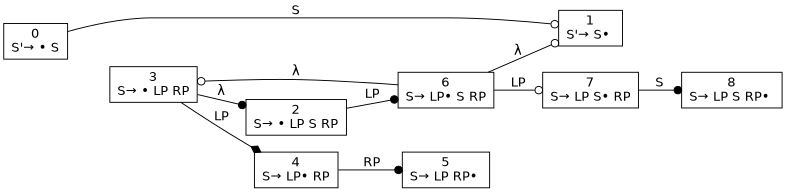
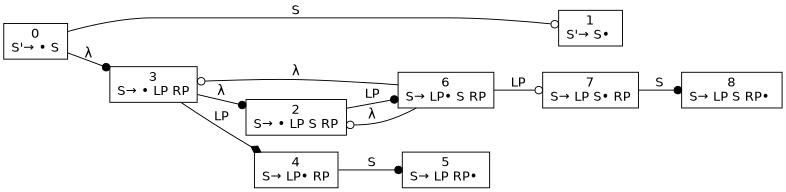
(520, 58) -> (386, 121)
none -> (85, 59)
(372, 163) -> (372, 163)
